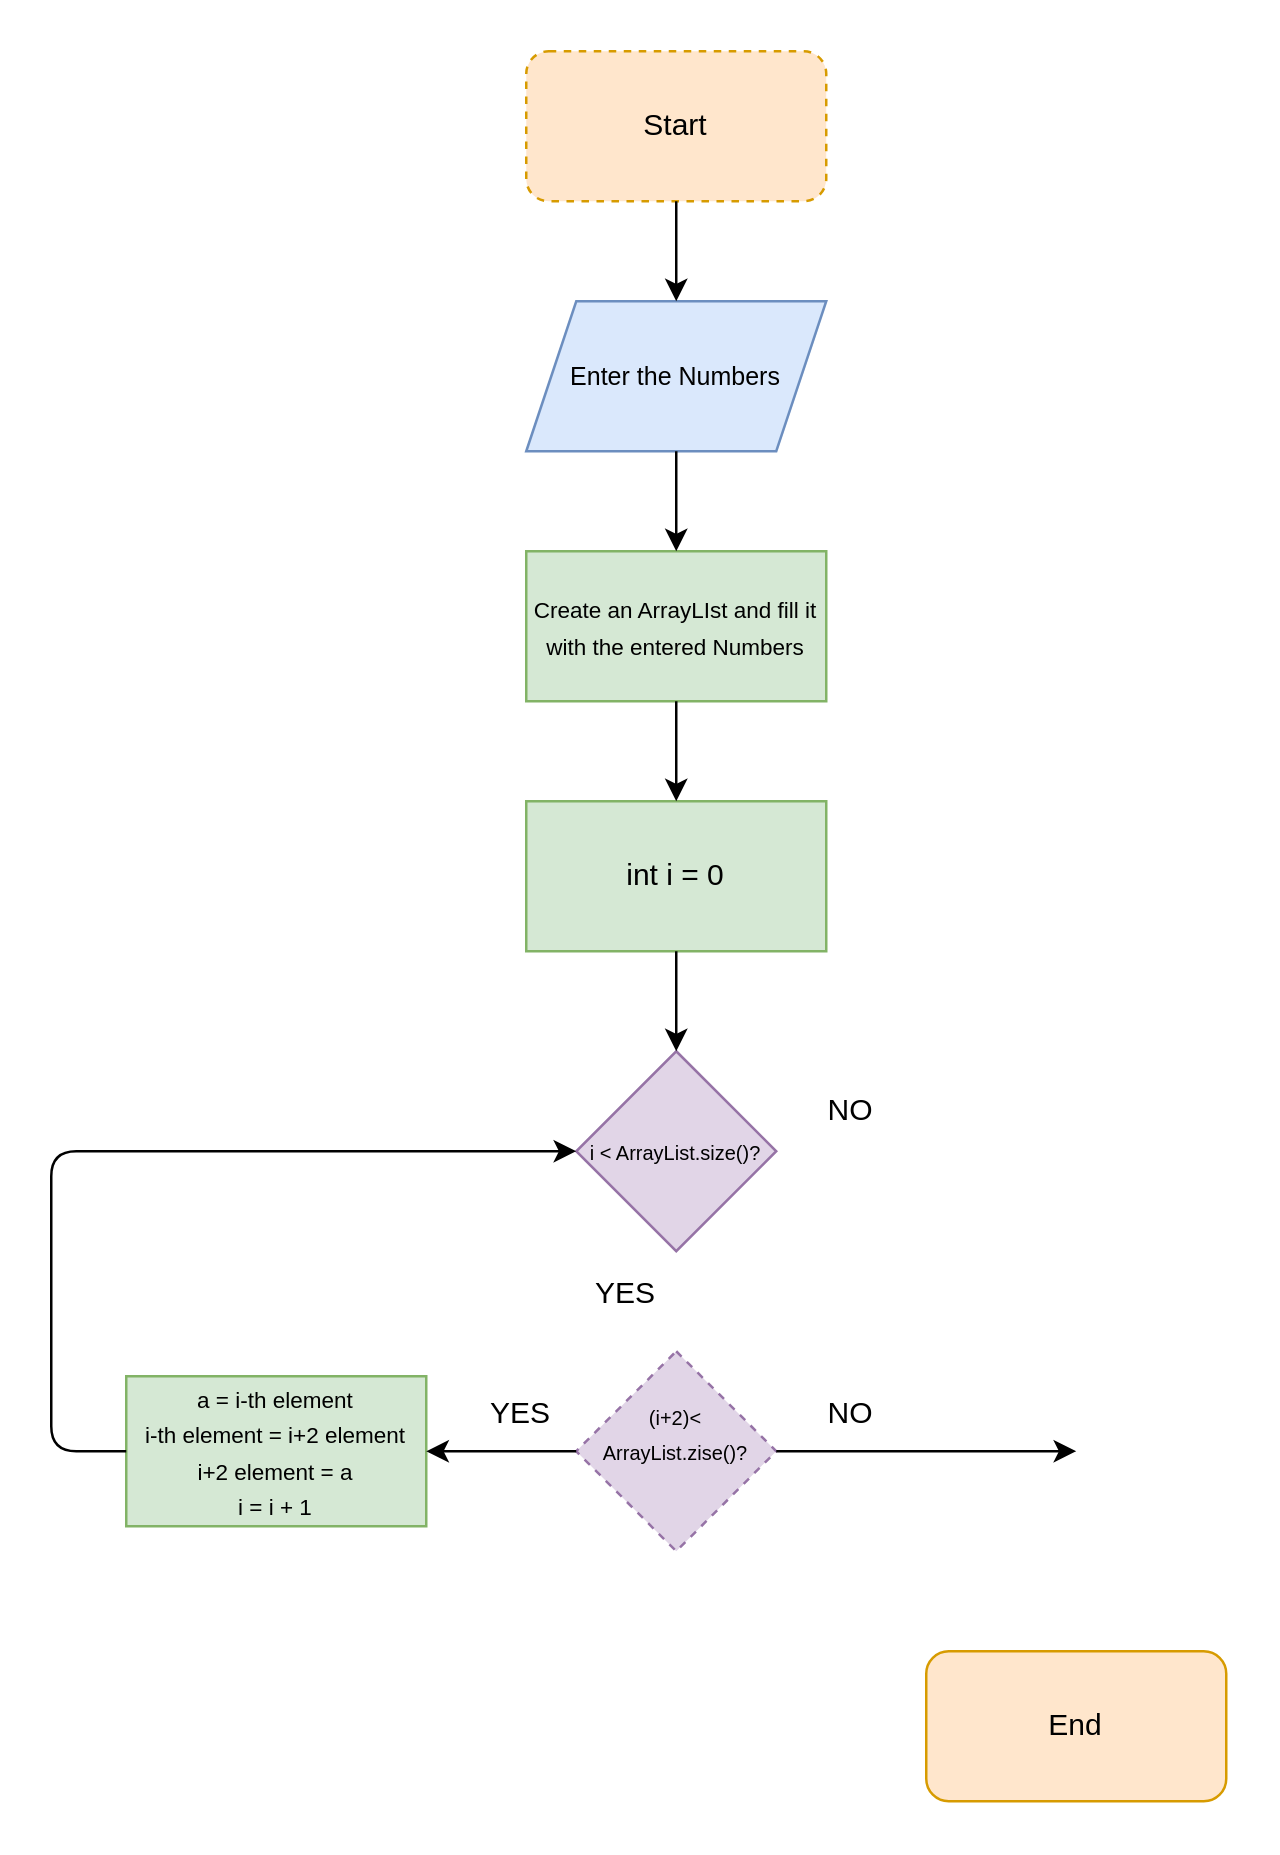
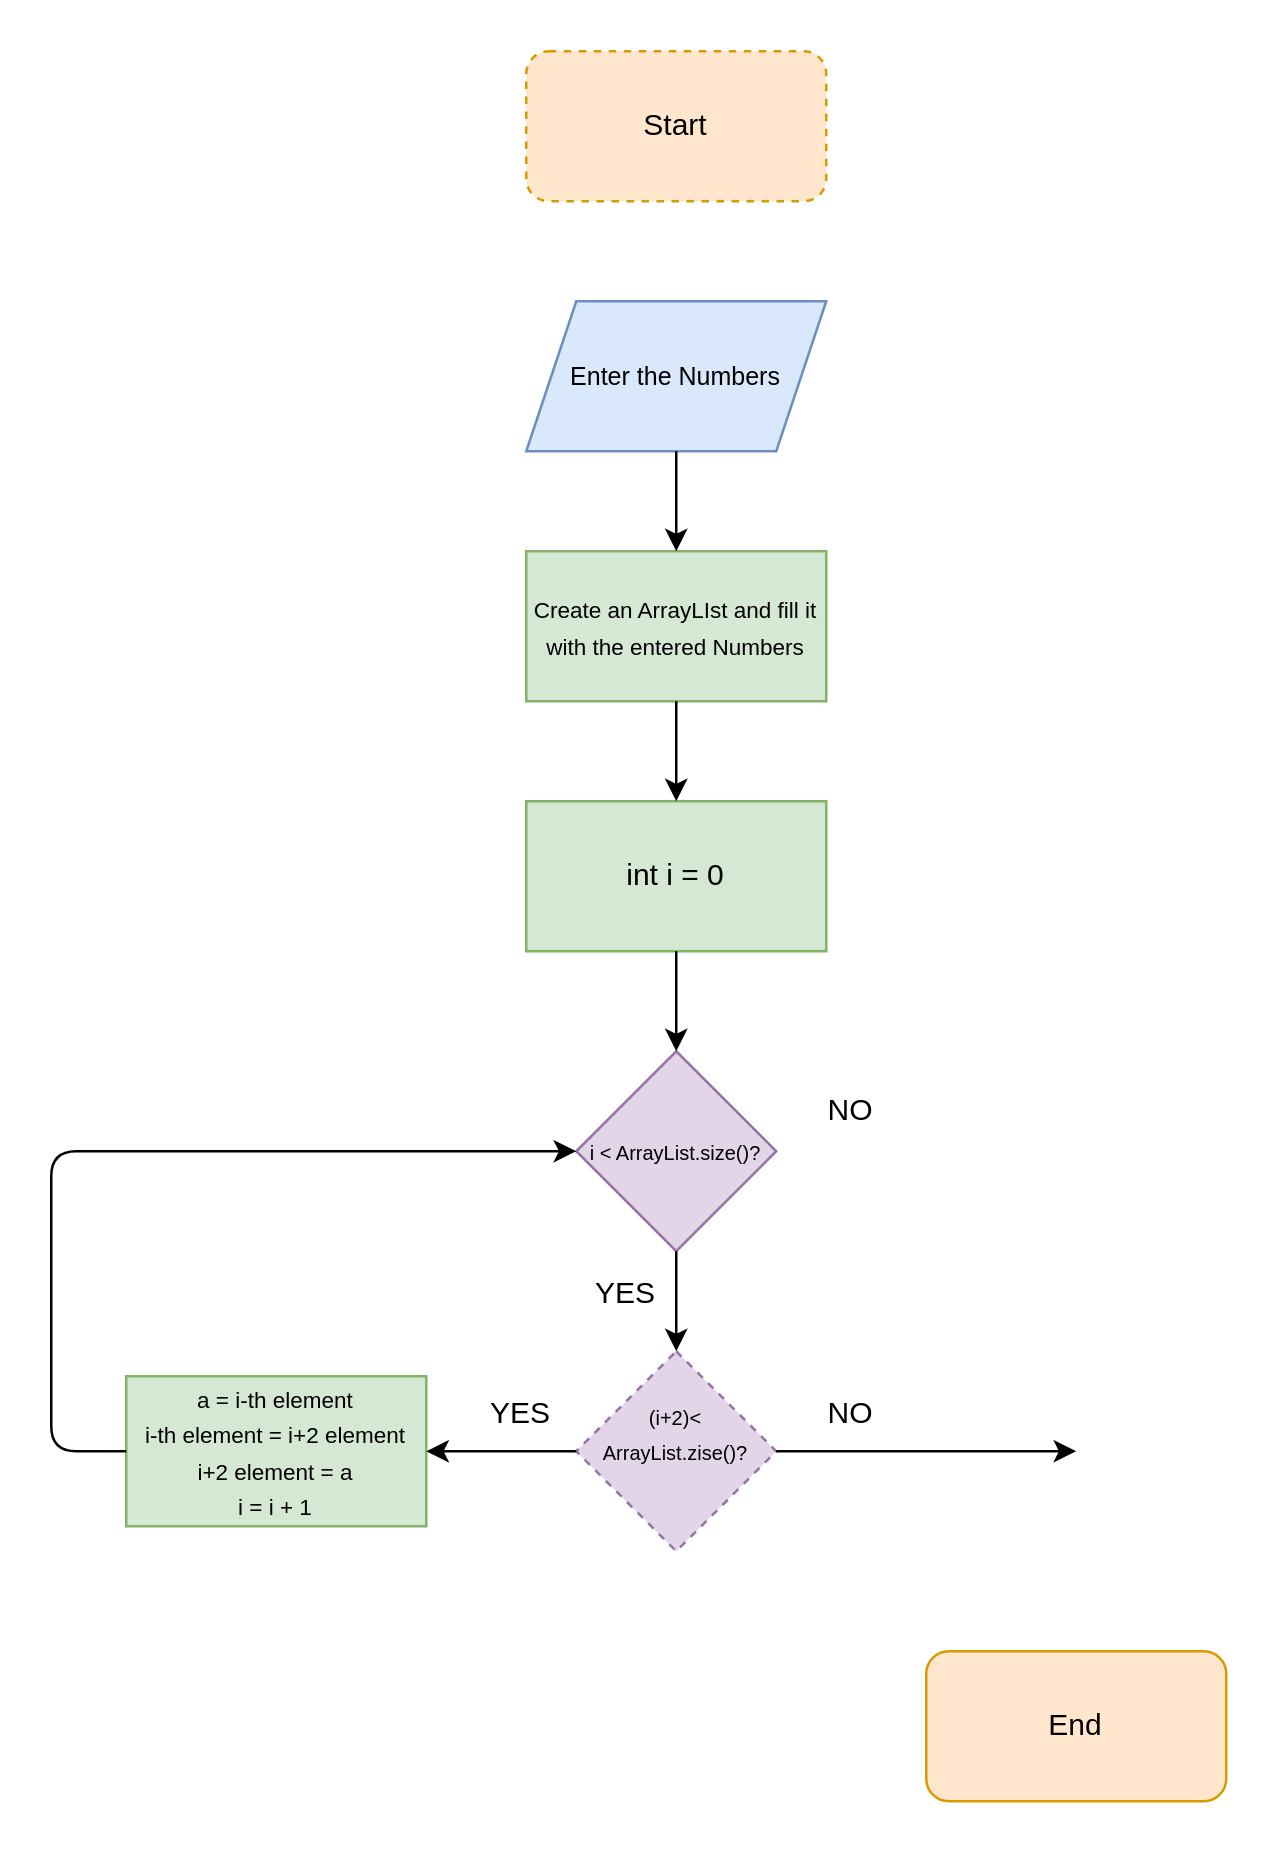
(676, 243) -> none
none -> (676, 1293)
